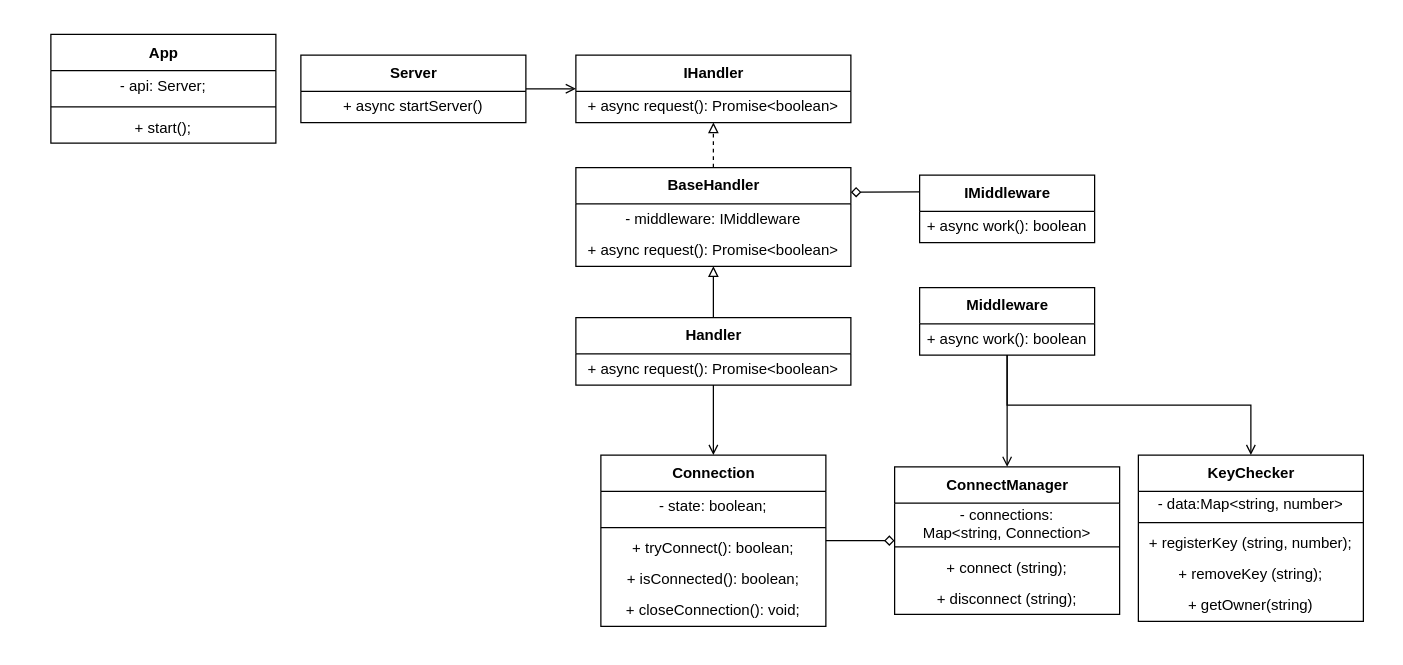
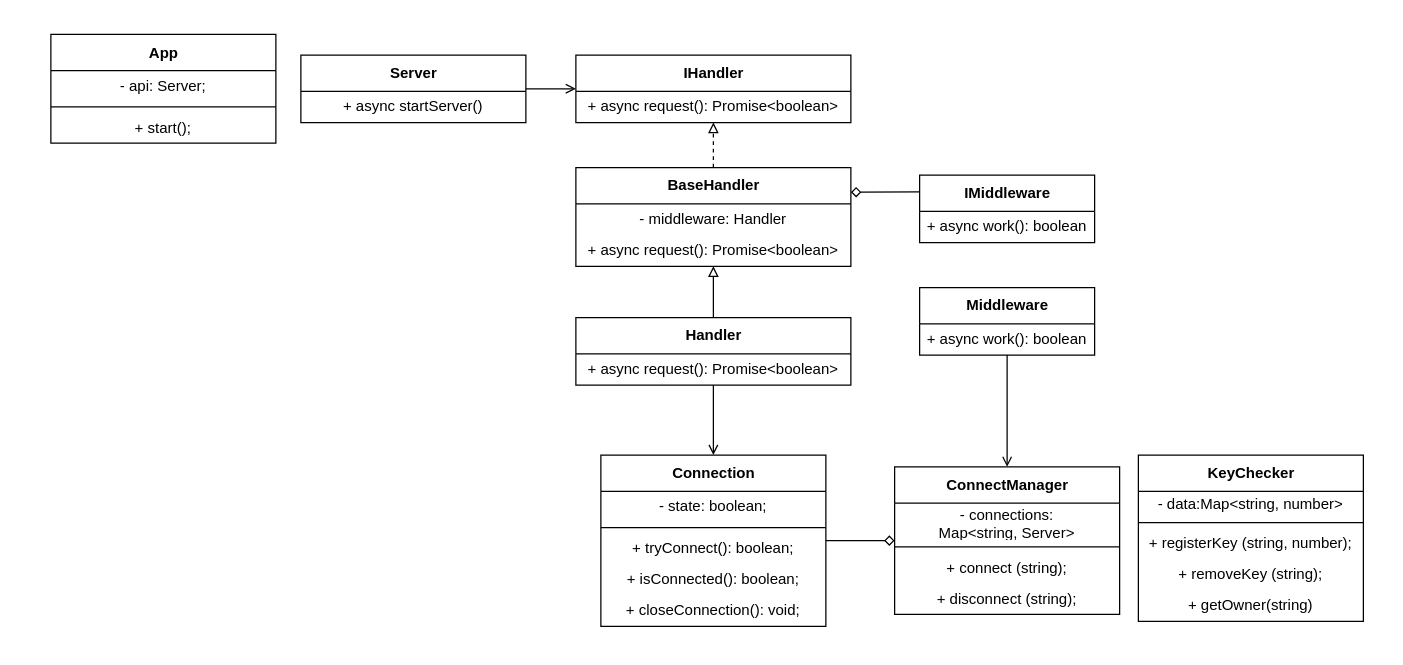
(713, 219) -> (713, 219)
(1153, 405) -> none
(1007, 523) -> (1007, 523)
